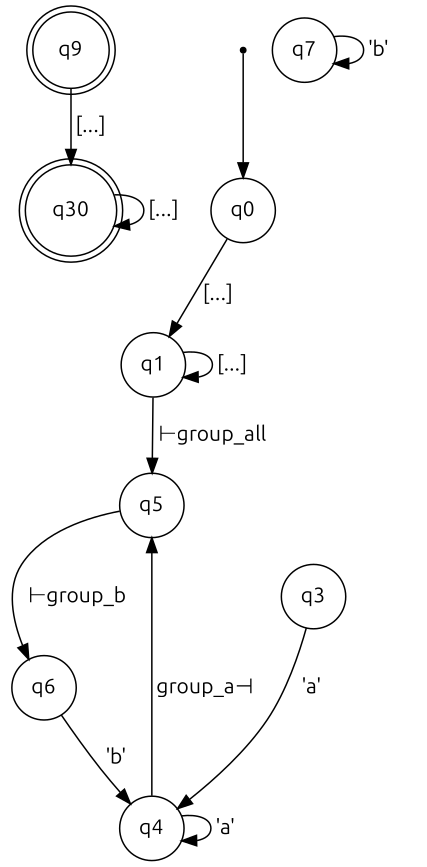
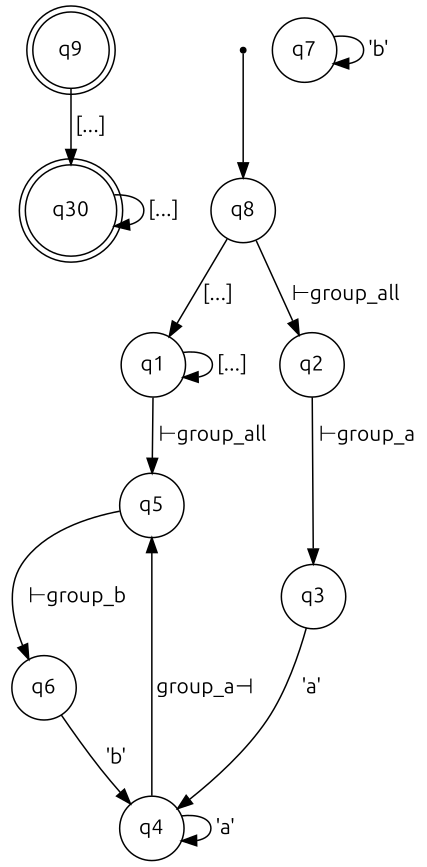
(243, 210) -> (243, 210)
none -> (312, 365)
